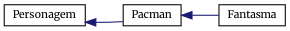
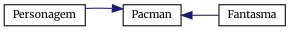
(109, 22) -> (99, 8)
